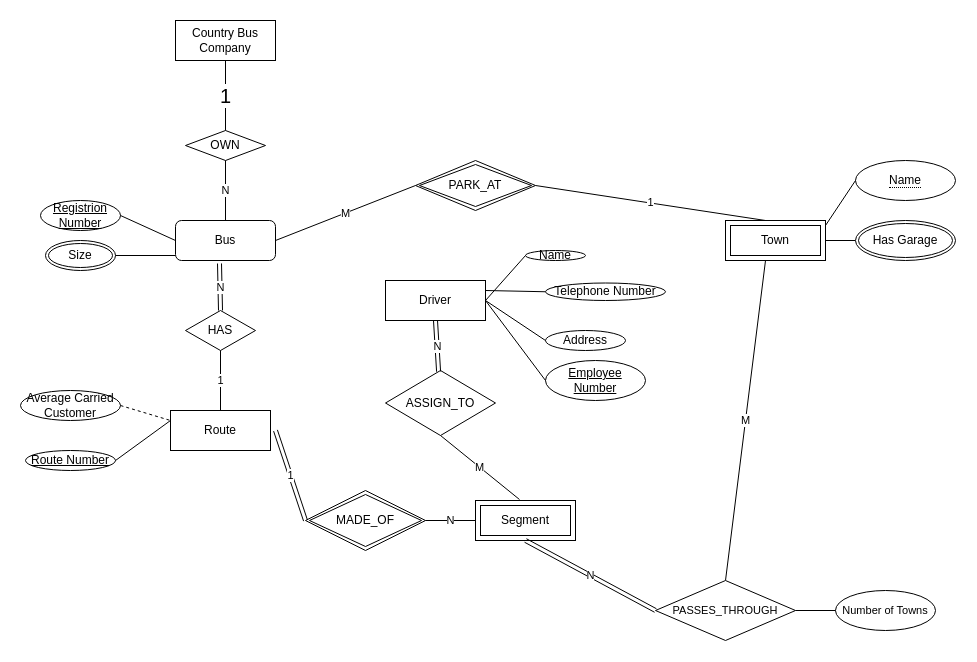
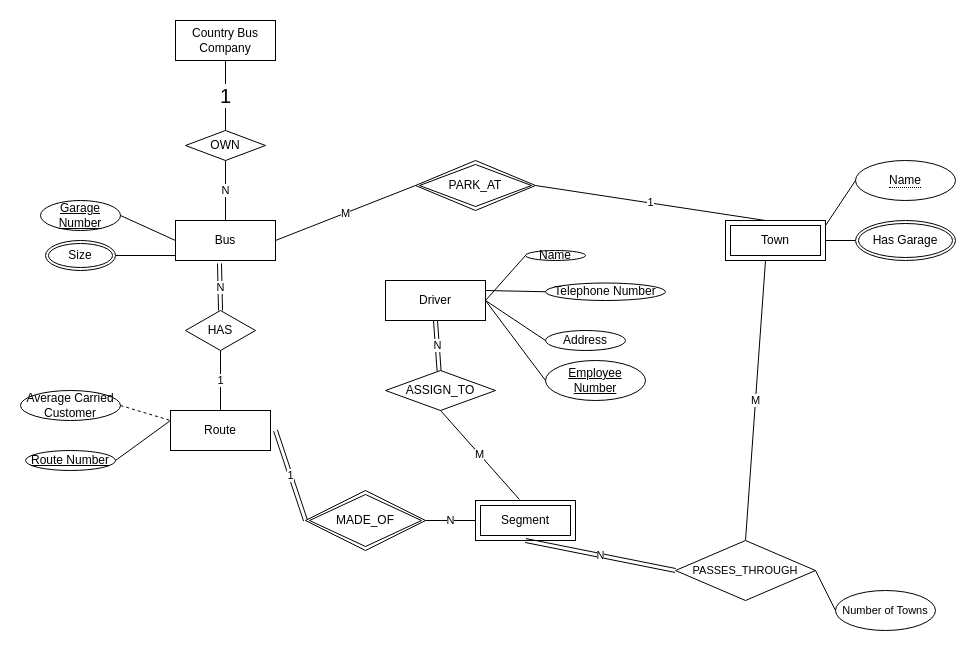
(81, 216) -> (81, 216)
(226, 241) -> (226, 241)
(441, 403) -> (441, 391)
(726, 611) -> (746, 571)
